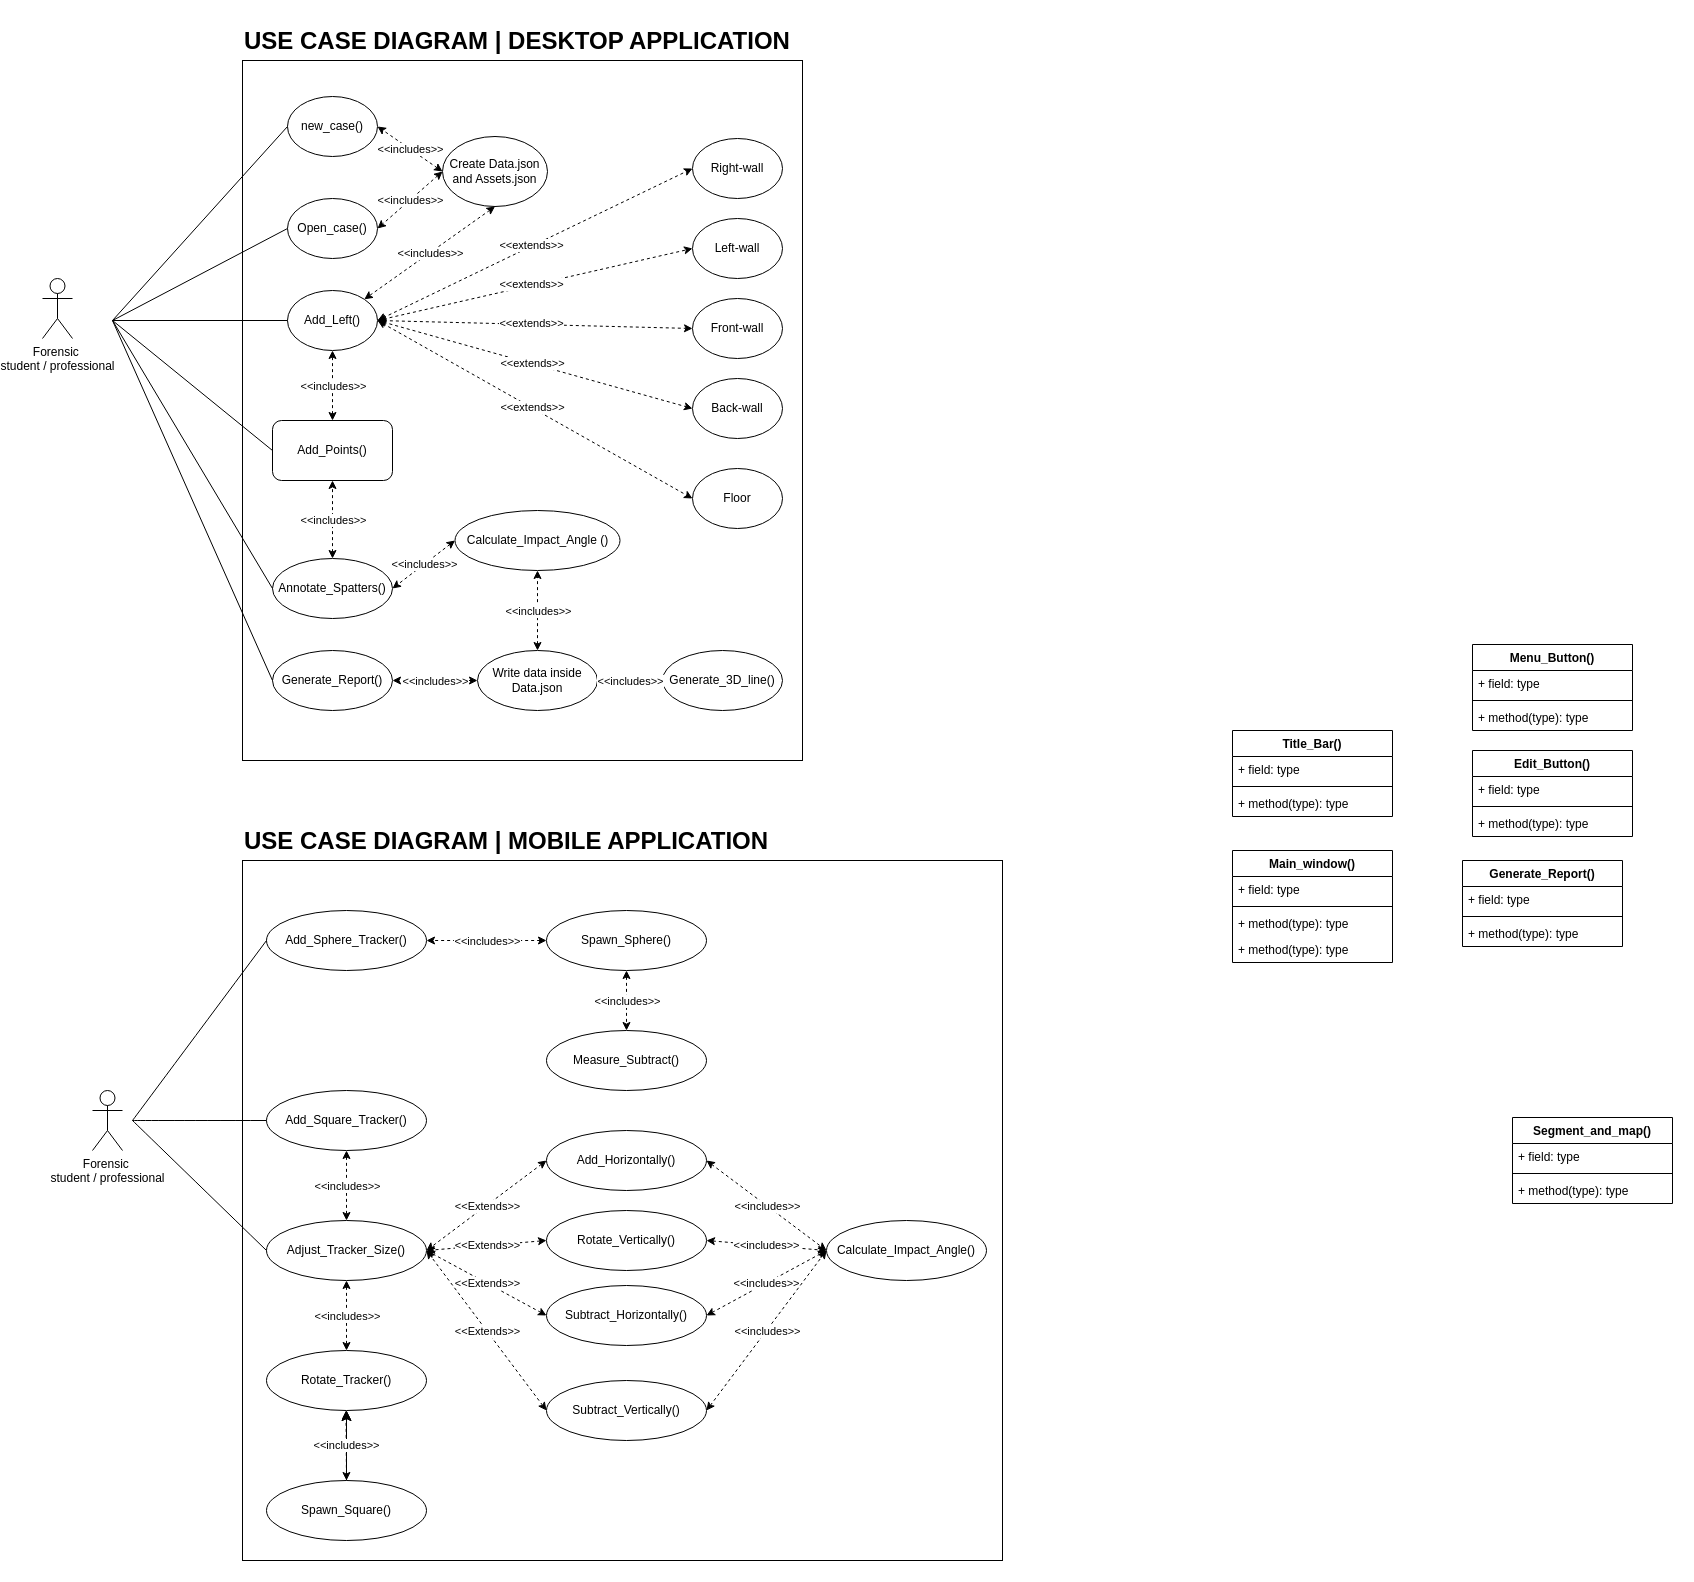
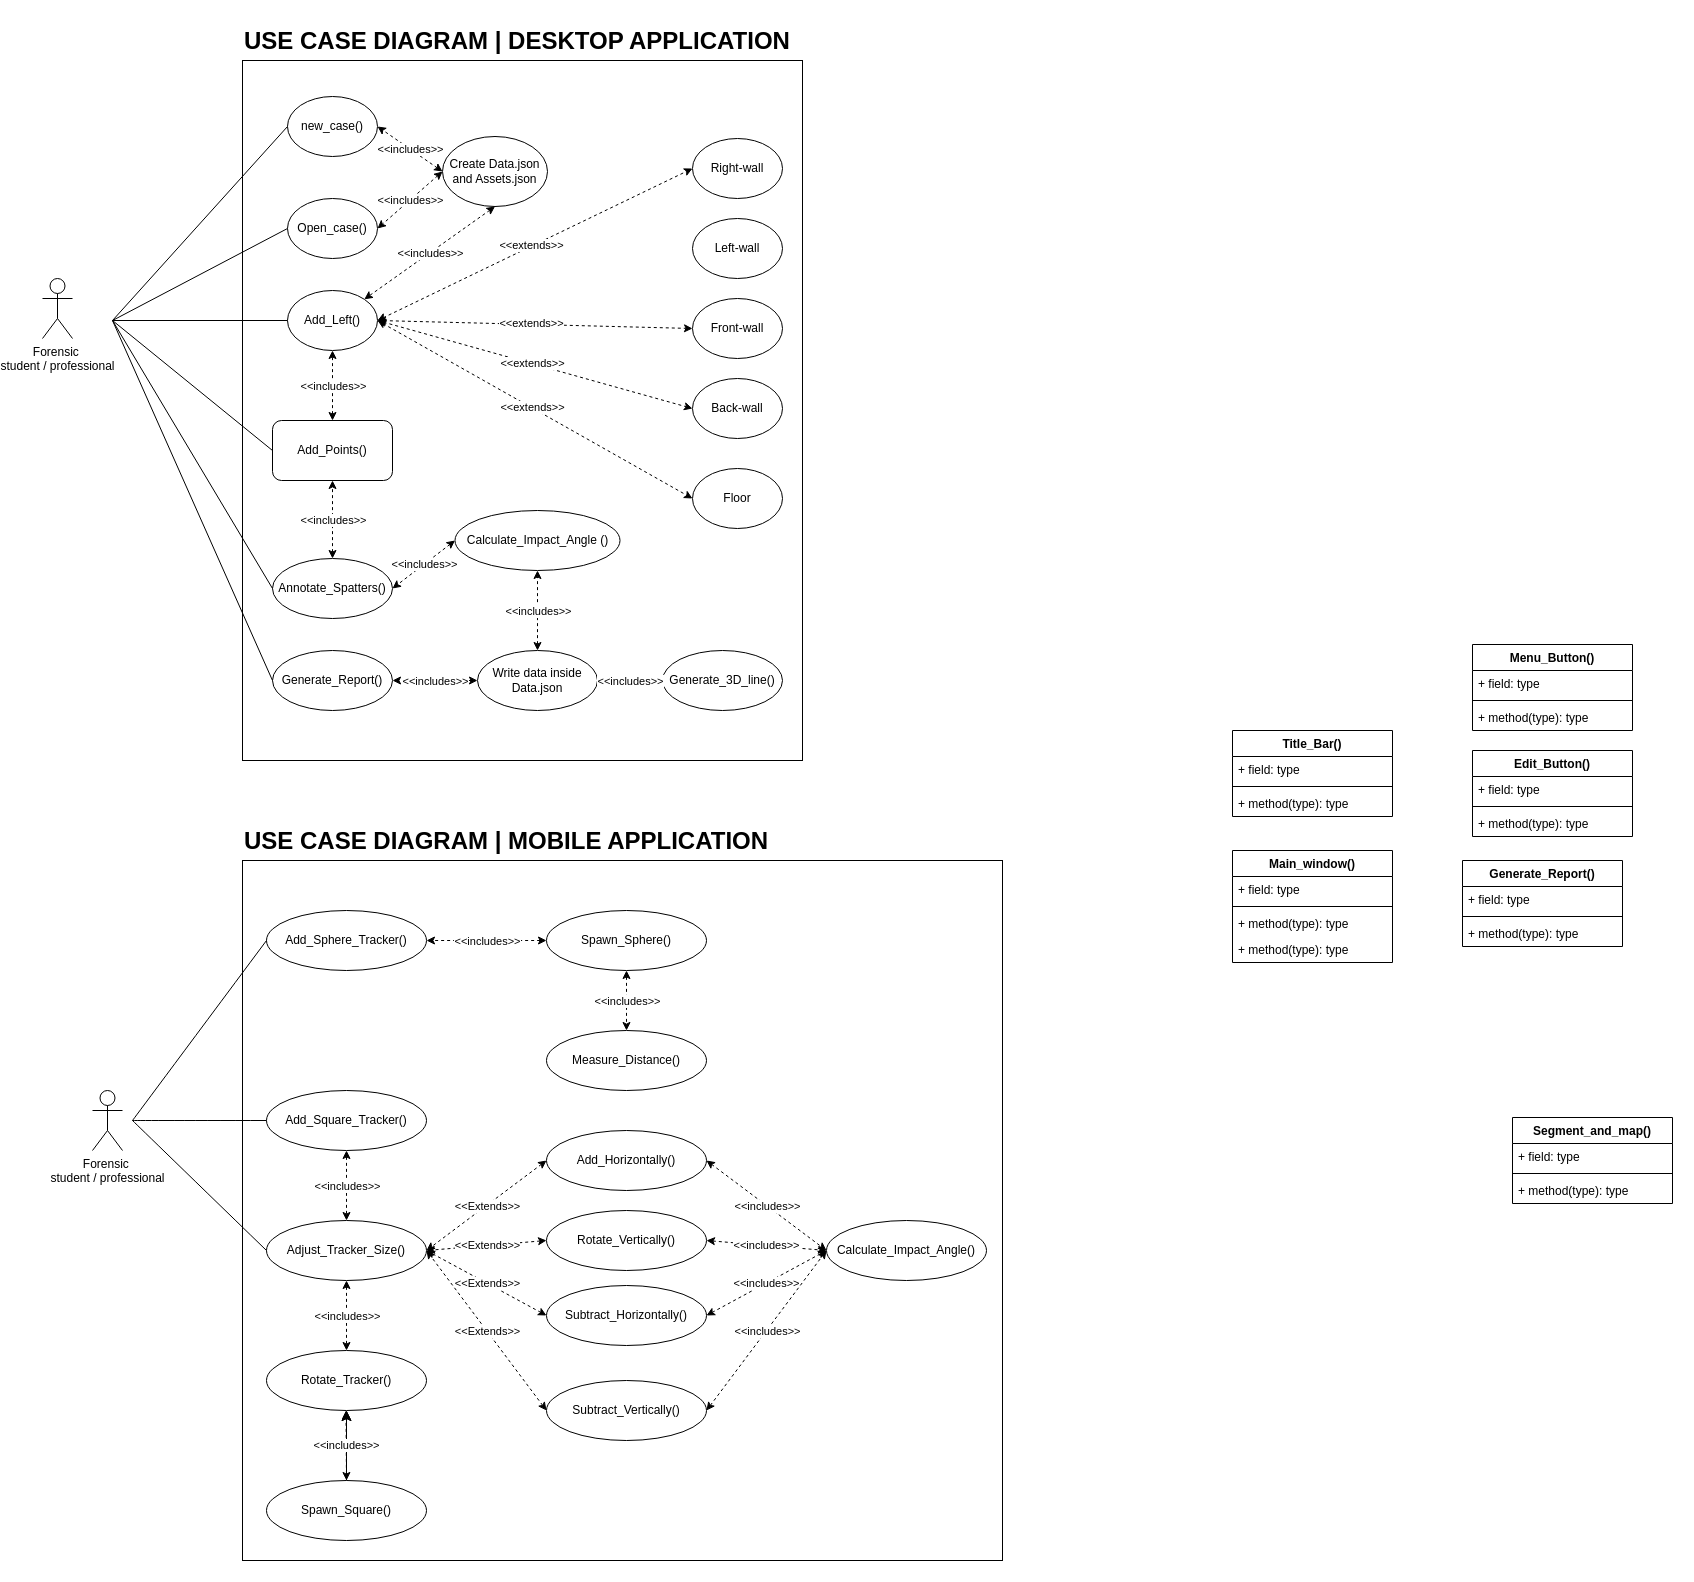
(599, 270) -> none
(627, 1061) -> (627, 1061)
